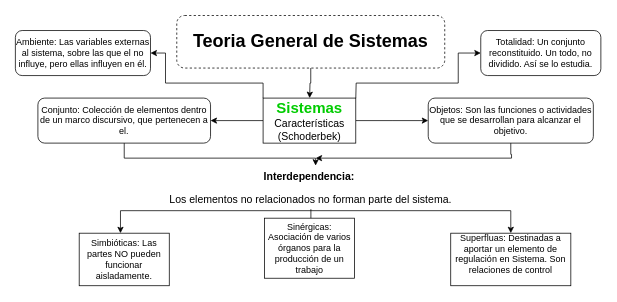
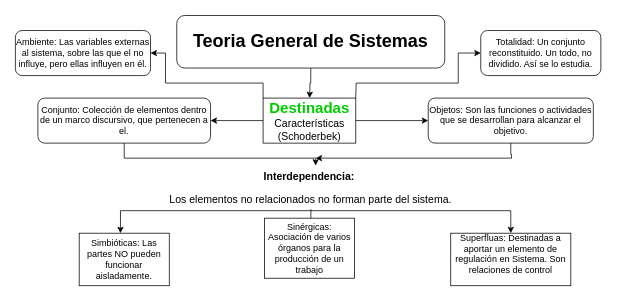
(311, 42) -> (311, 42)
(309, 120) -> (309, 120)
